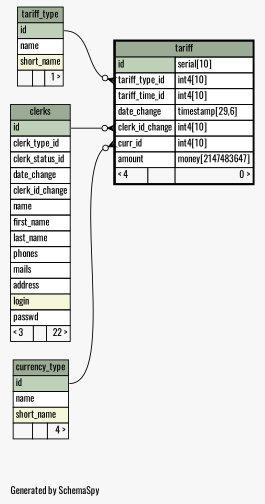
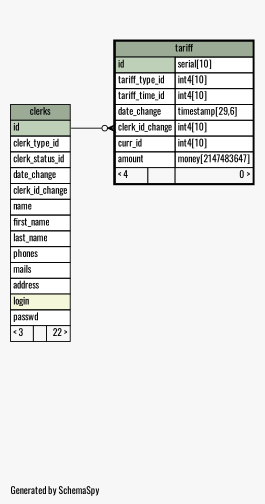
(40, 47) -> none
(40, 399) -> none
